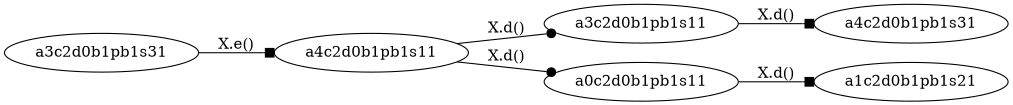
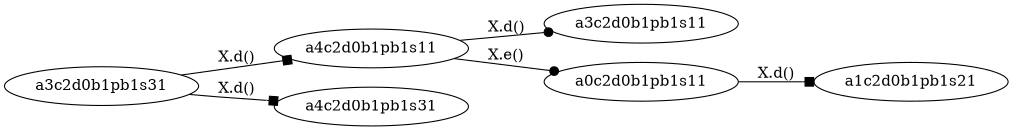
(771, 24) -> (228, 98)
(236, 45) -> (236, 58)
(506, 57) -> (506, 55)
